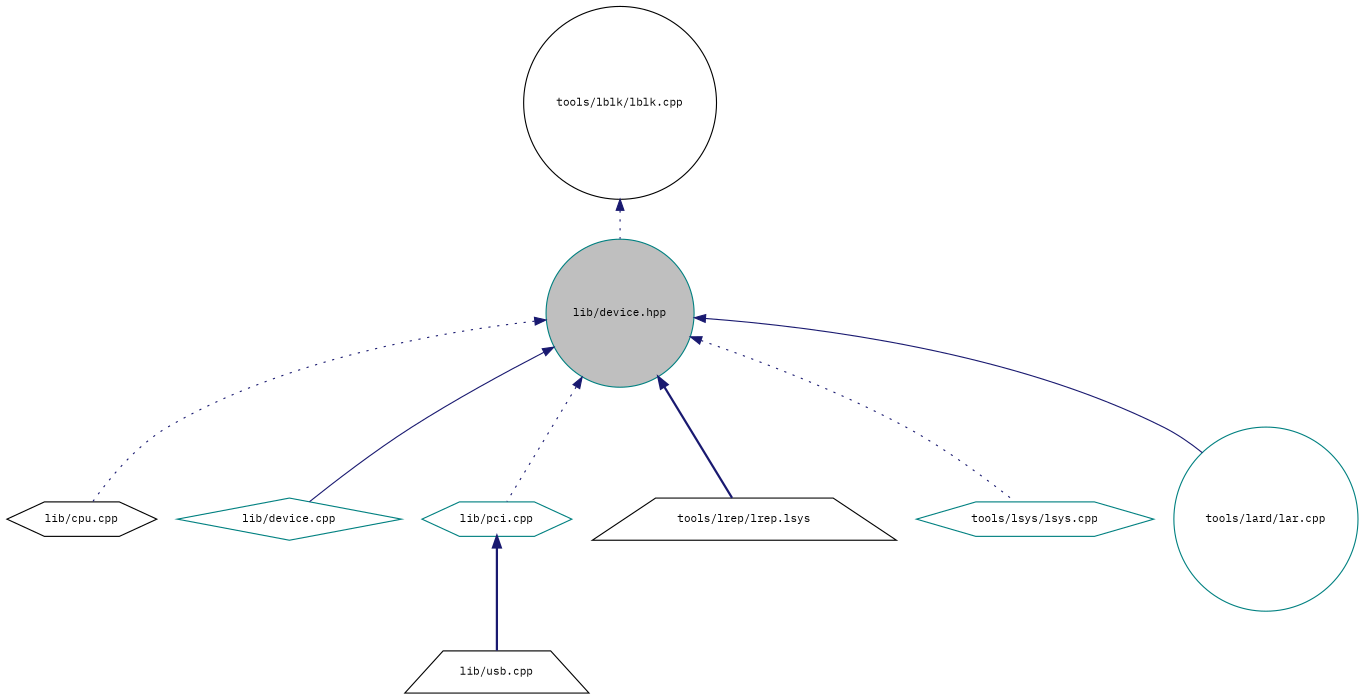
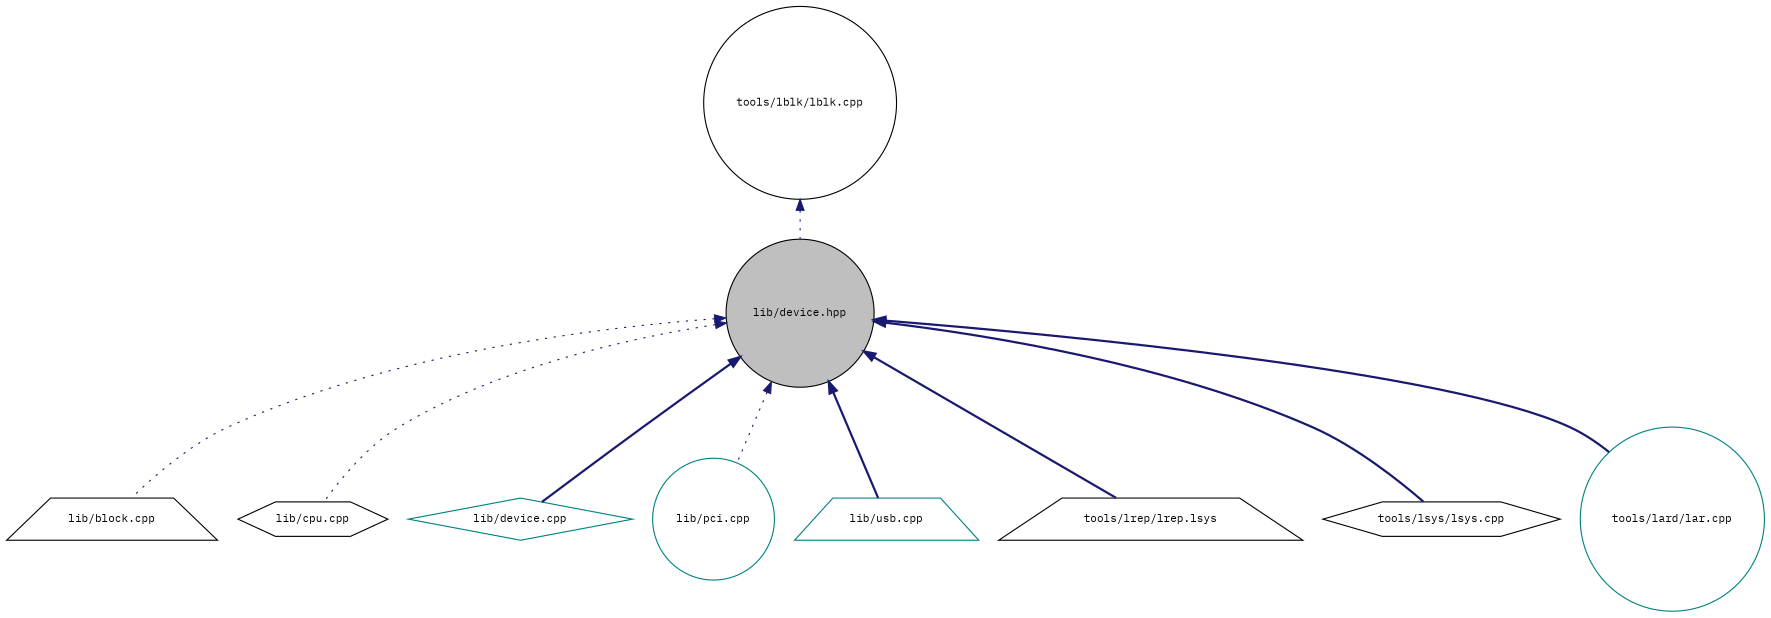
(620, 313) -> (800, 313)
(962, 357) -> (1254, 359)
(866, 407) -> (1167, 377)
(422, 420) -> (636, 432)
none -> (112, 519)
(497, 519) -> (714, 519)
(1035, 519) -> (1442, 519)
(497, 599) -> (856, 445)
(497, 672) -> (887, 519)
